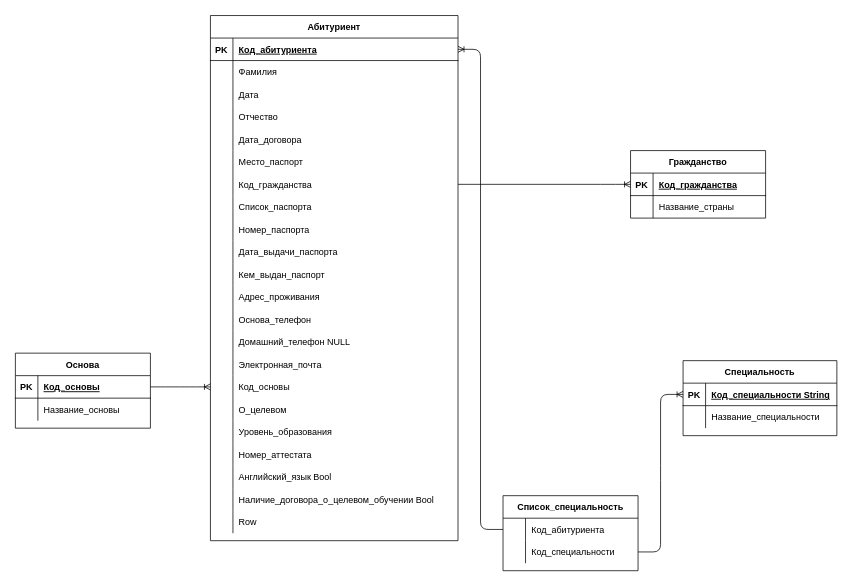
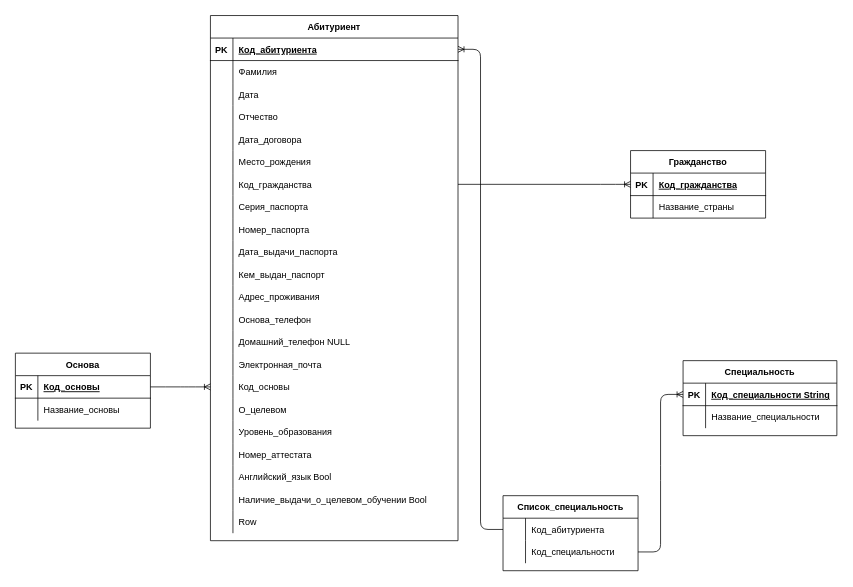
(271, 162) -> (274, 162)
(276, 207) -> (274, 207)
(337, 500) -> (332, 500)
